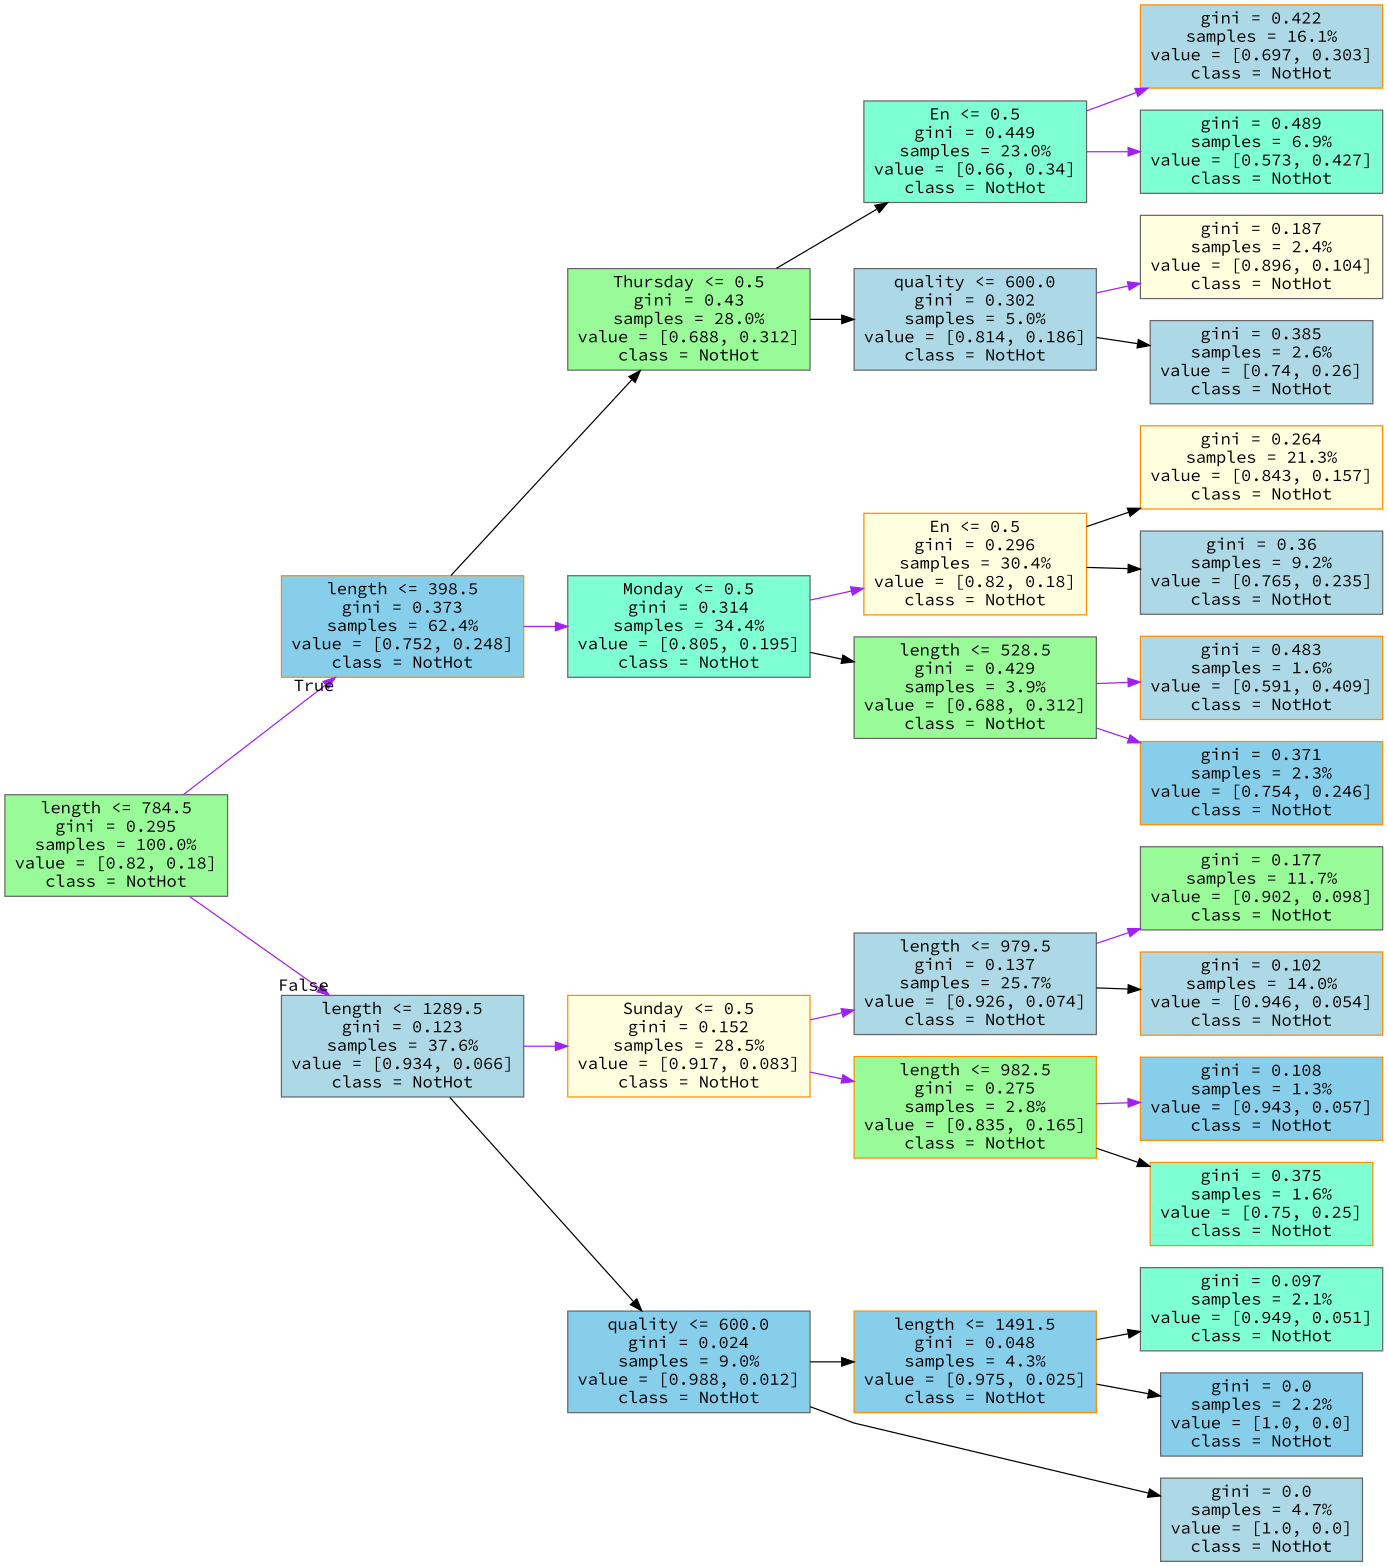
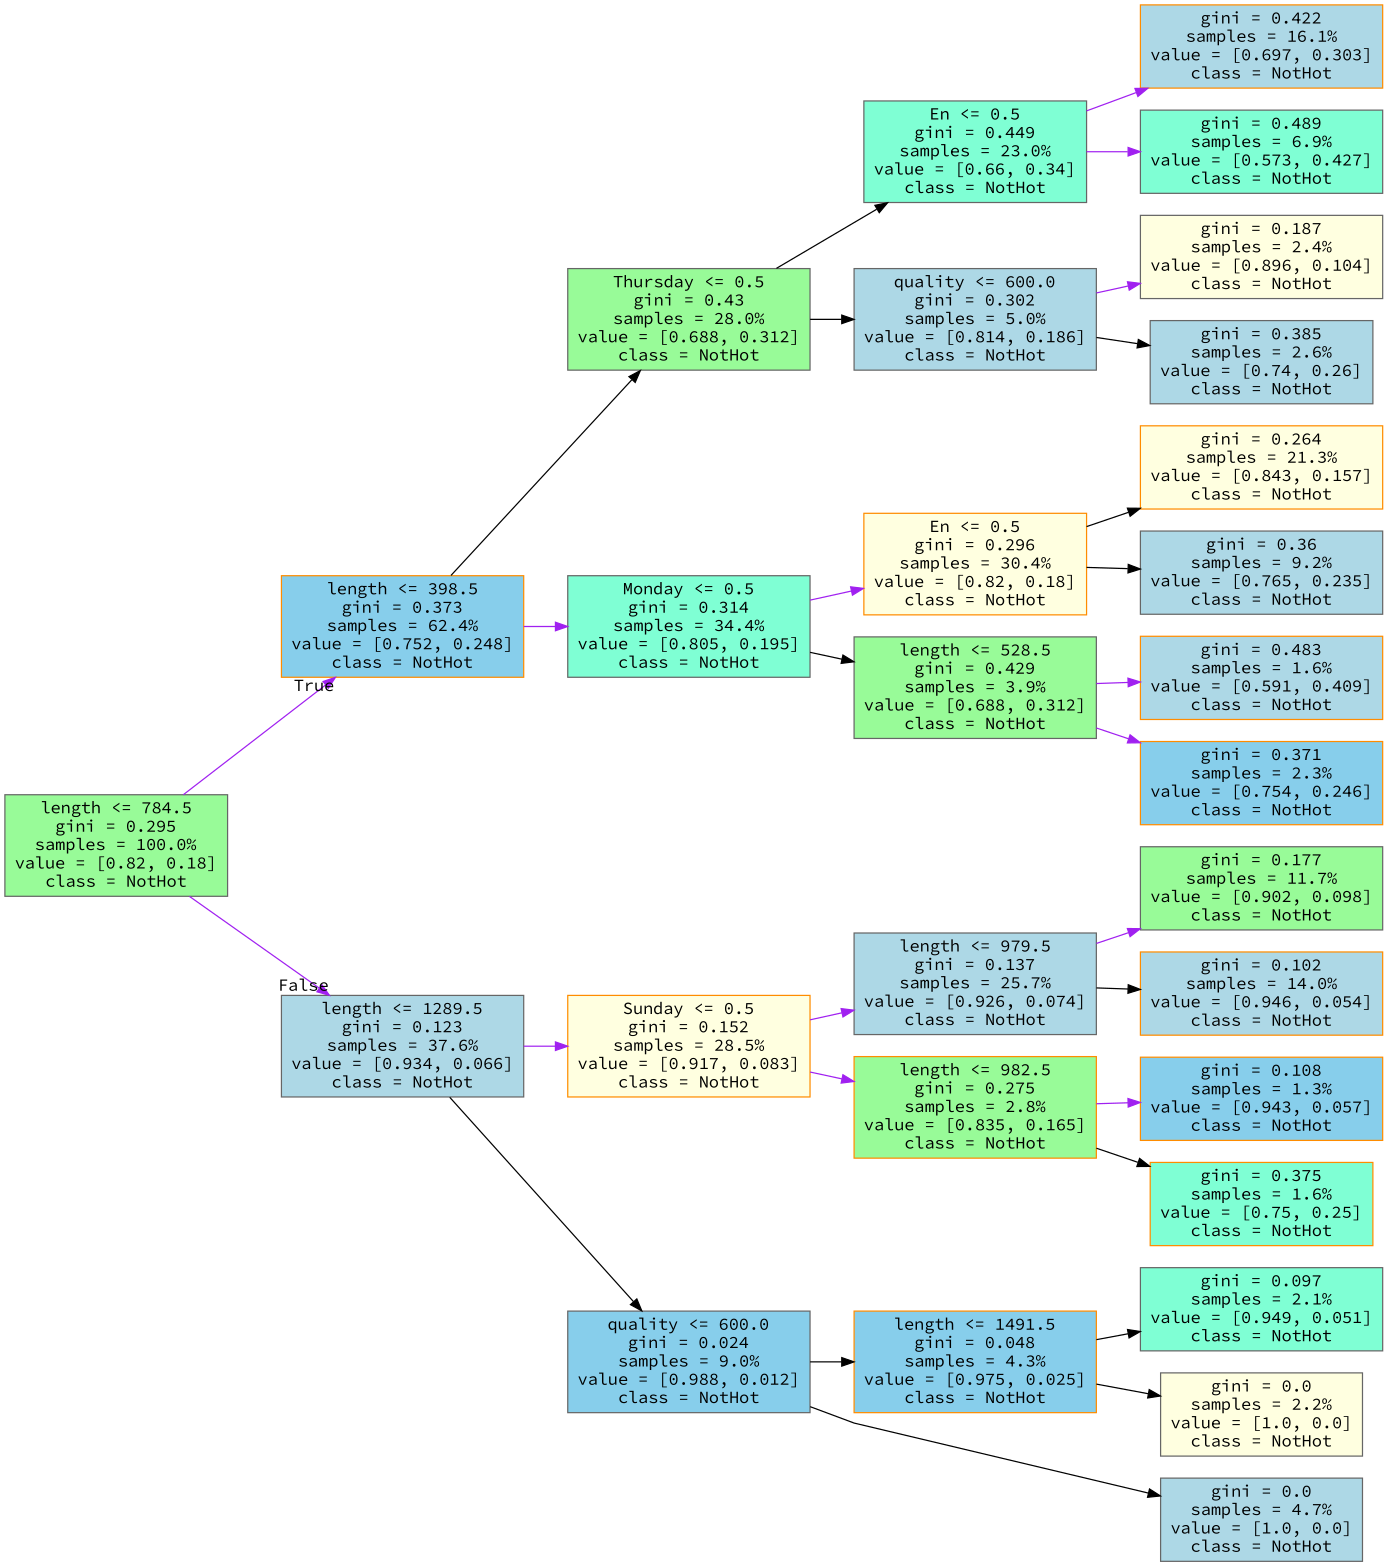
(1262, 1414) -> (1262, 1414)
